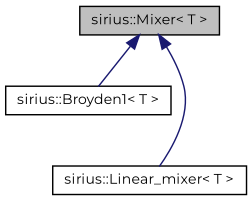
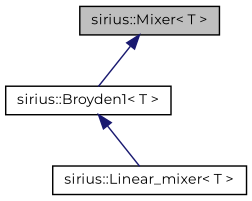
(185, 108) -> (124, 146)
